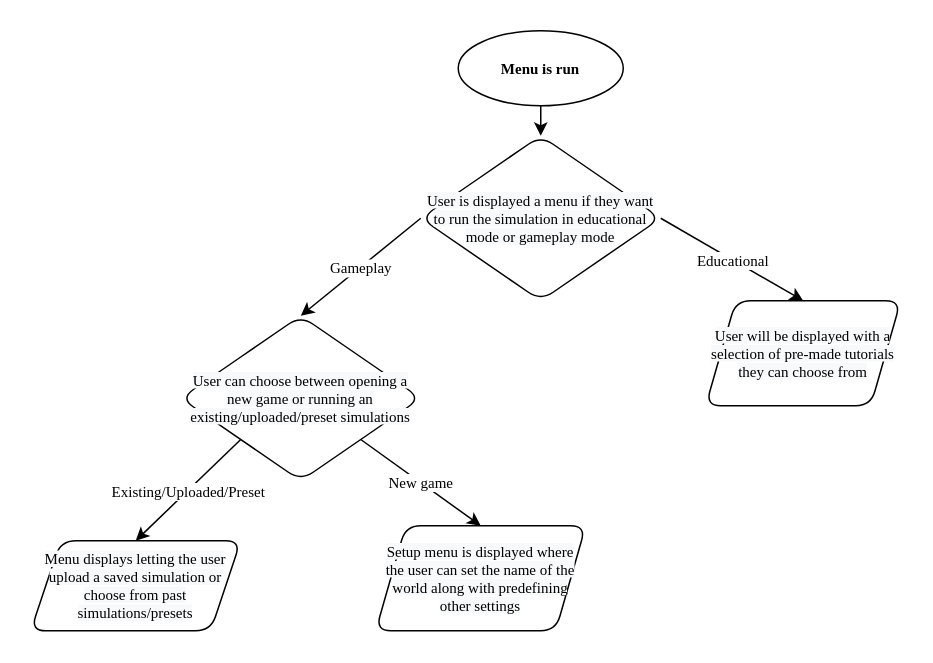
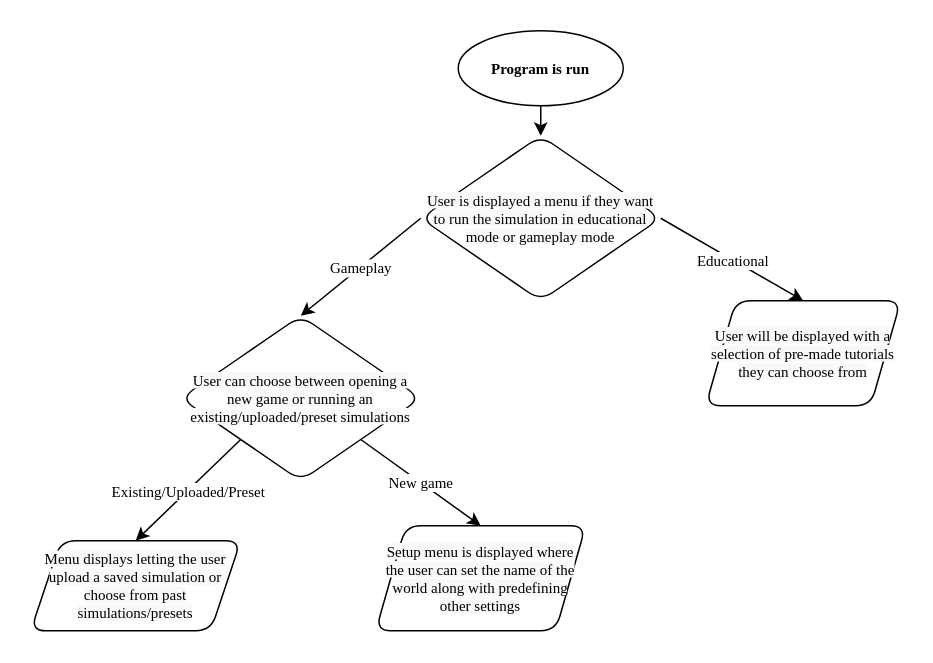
(541, 68) -> (541, 68)
